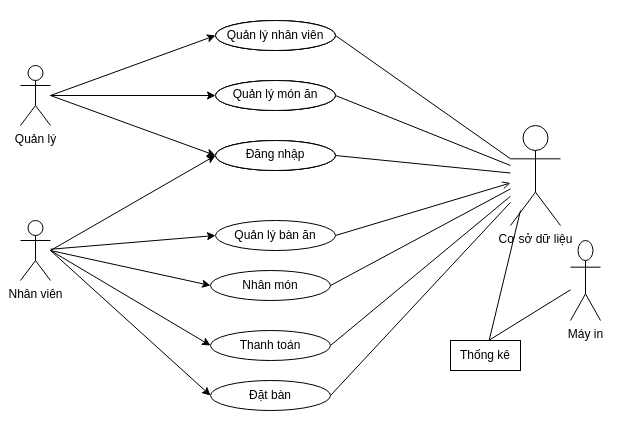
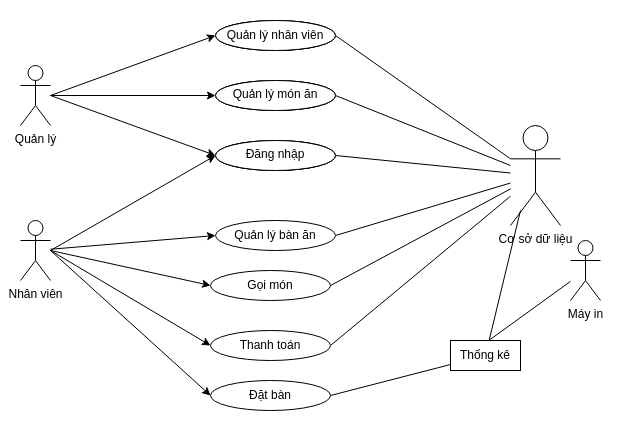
(505, 185) -> (506, 184)
(586, 281) -> (586, 271)
(271, 286) -> (271, 286)
(421, 299) -> (390, 380)
